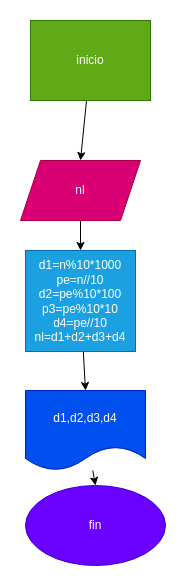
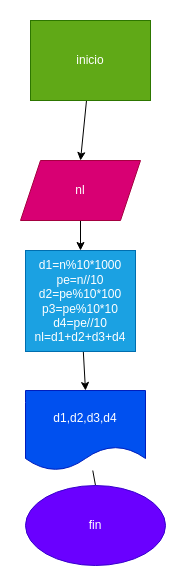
(94, 477) -> (94, 480)
